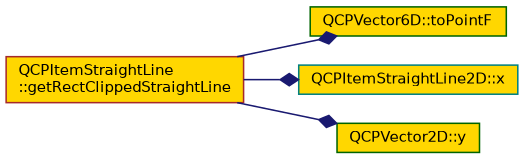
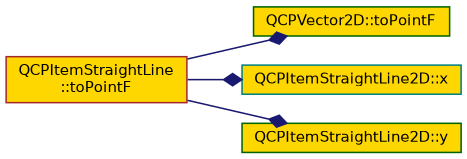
(408, 21) -> (352, 21)
(125, 80) -> (97, 80)
(408, 138) -> (352, 138)
